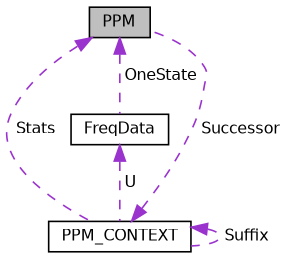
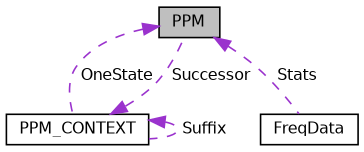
(159, 76) -> (295, 76)
(33, 129) -> (115, 76)
(120, 191) -> none
